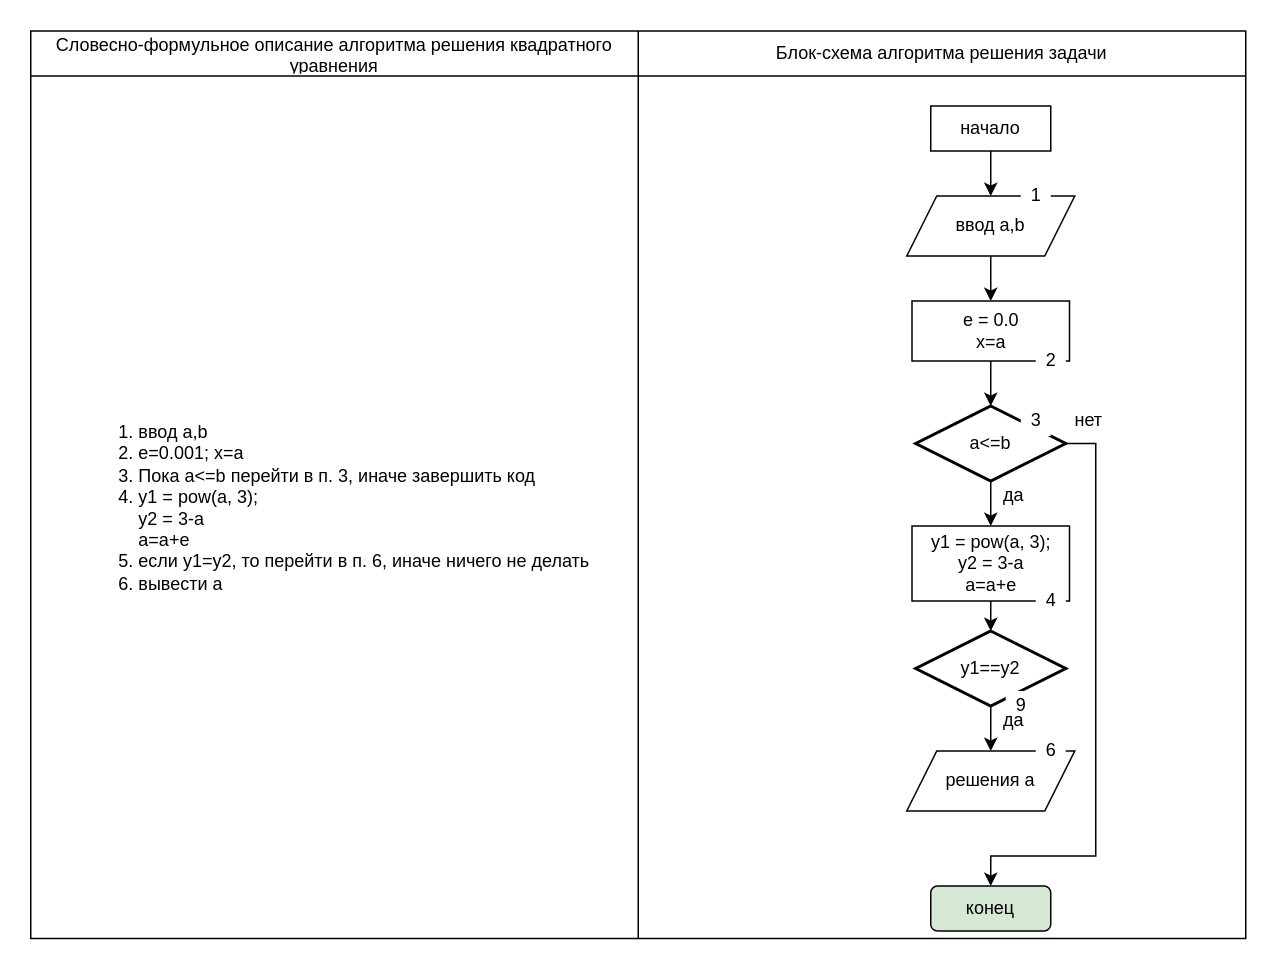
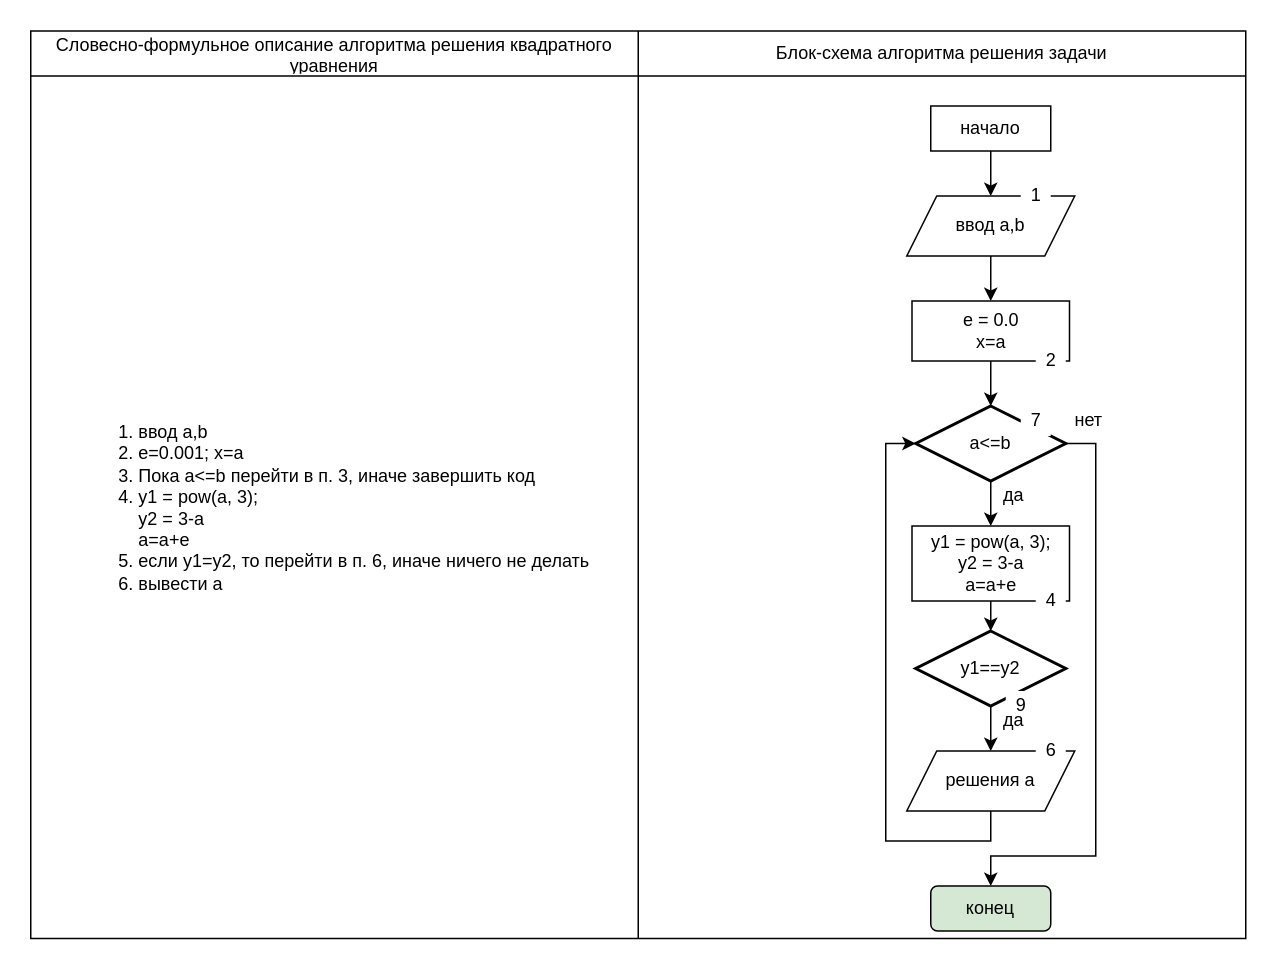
(1037, 421) -> (1037, 421)
none -> (886, 700)
